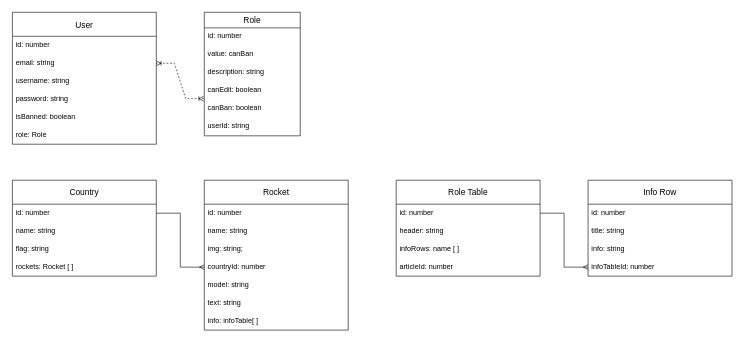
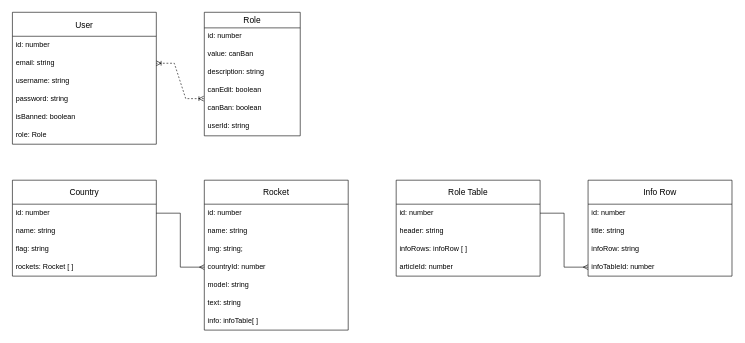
(431, 248) -> (436, 248)
(612, 248) -> (618, 248)
